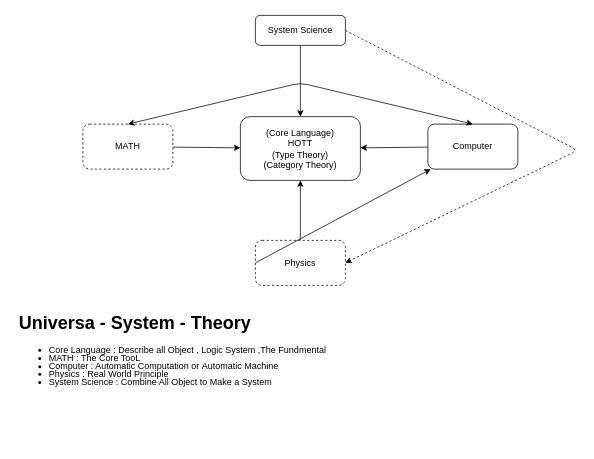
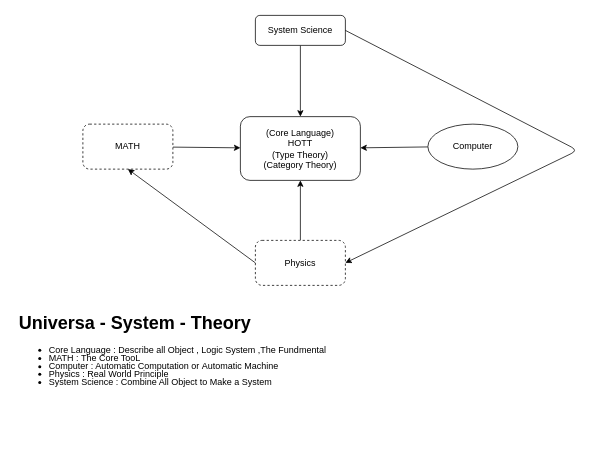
(302, 84) -> none
(473, 147) -> (473, 147)
(572, 148) -> (572, 148)
(341, 217) -> (194, 218)
